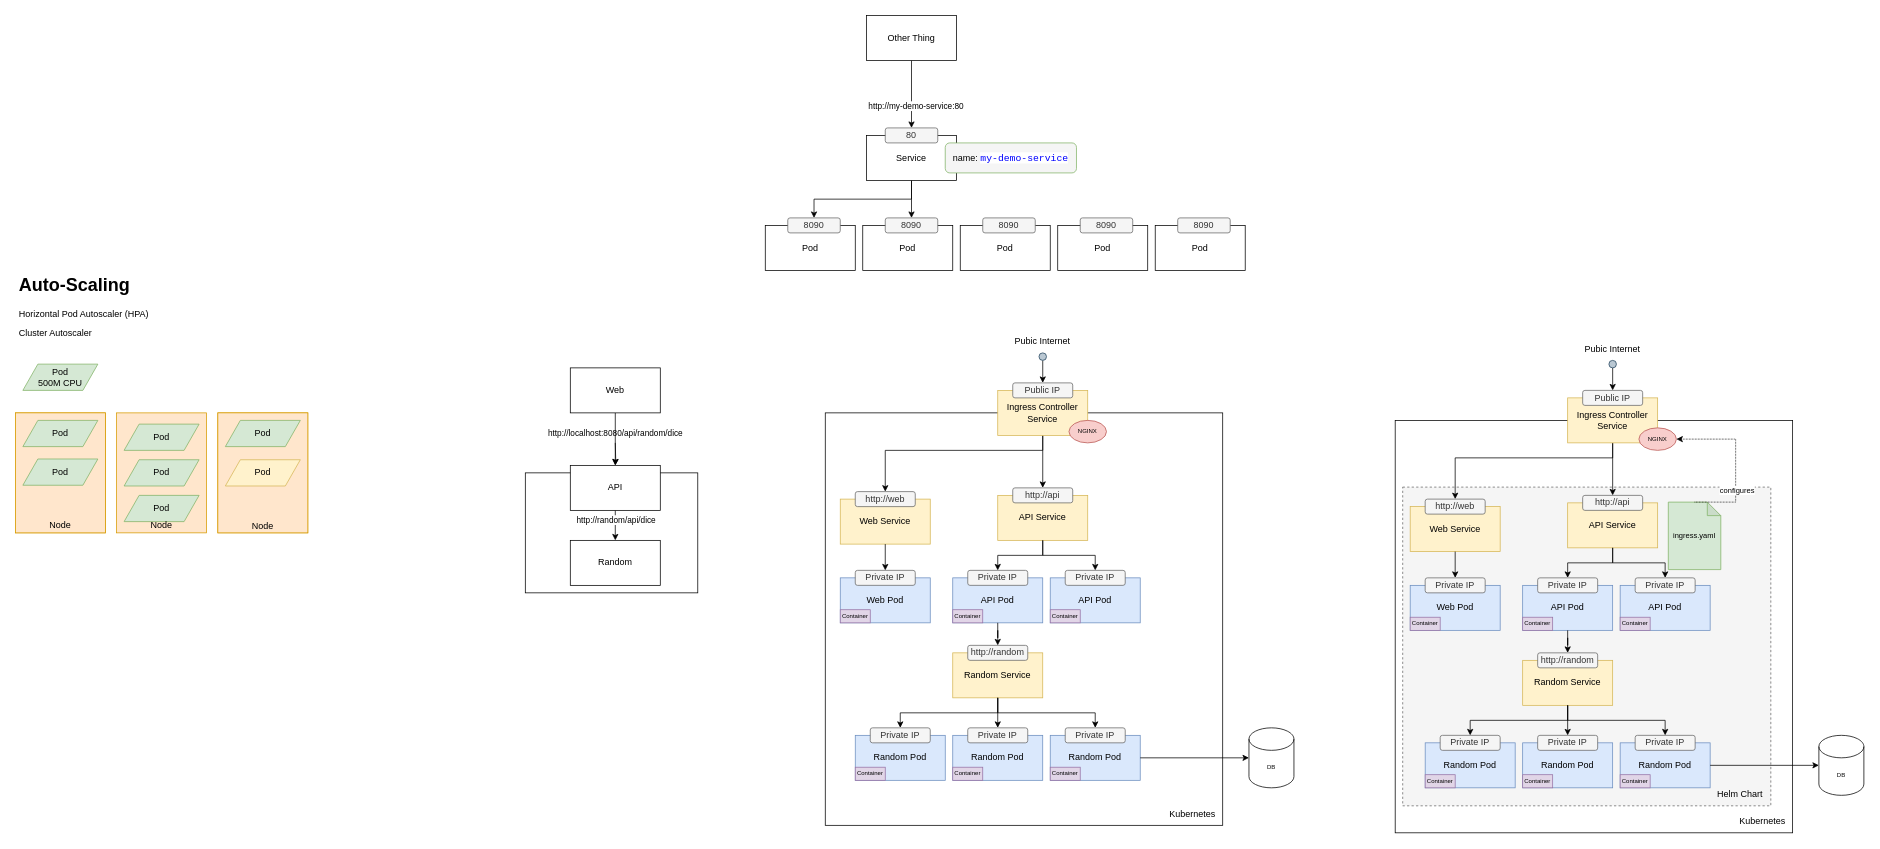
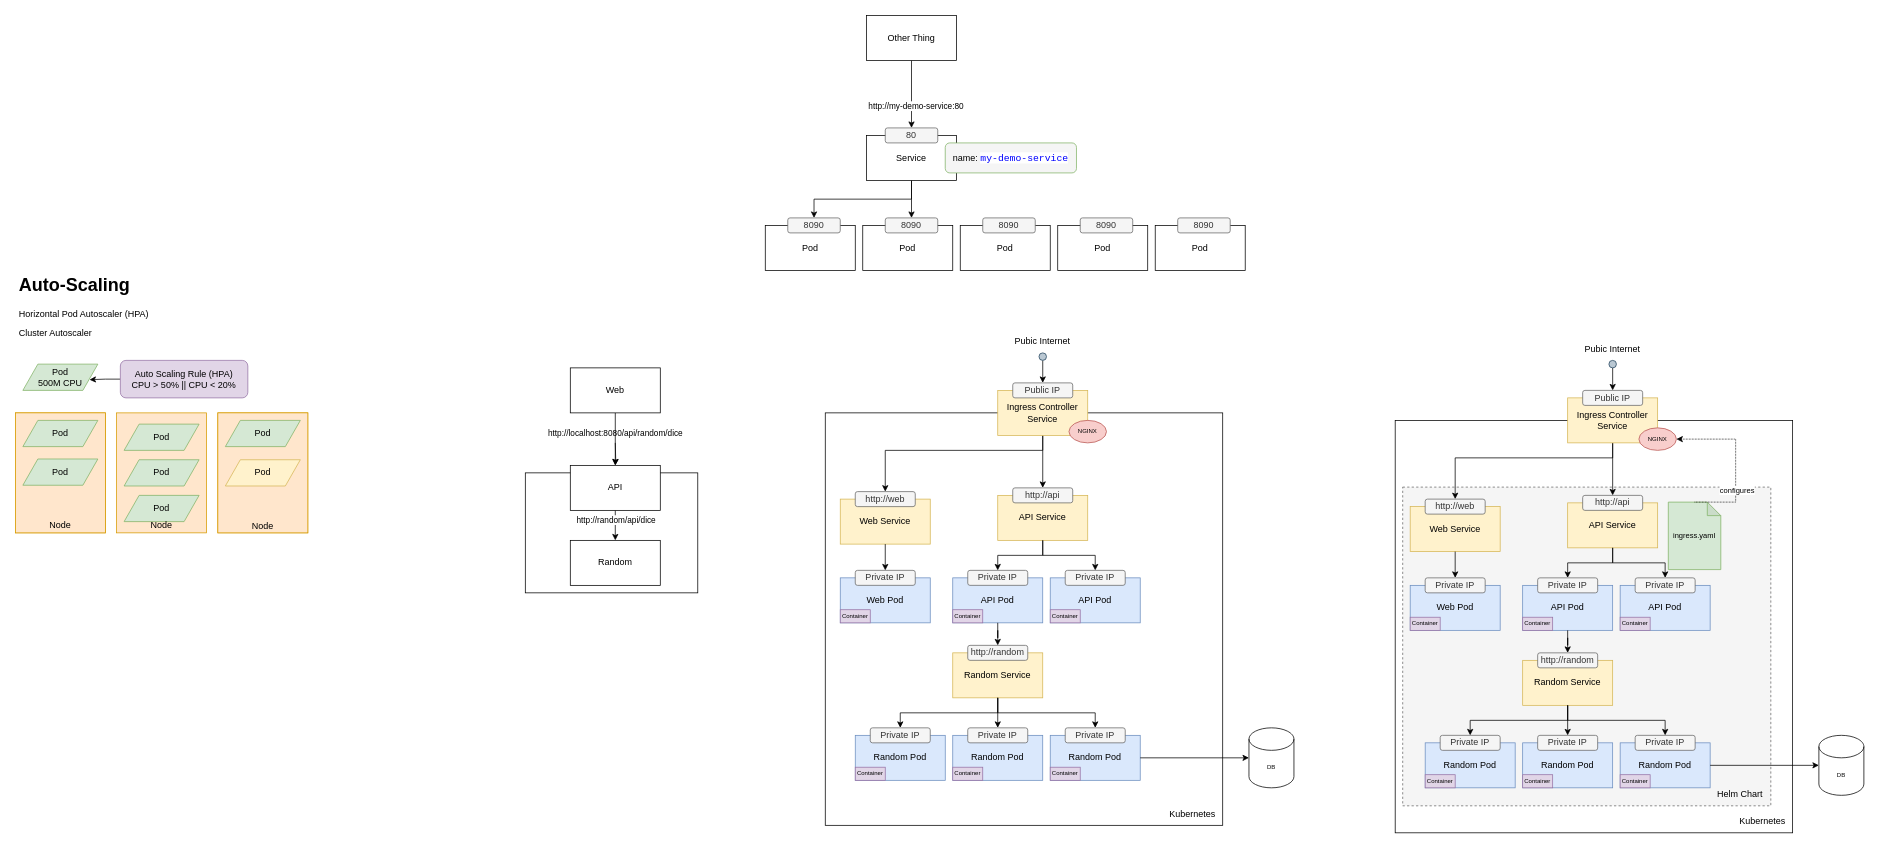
none -> (100, 379)
none -> (184, 379)
